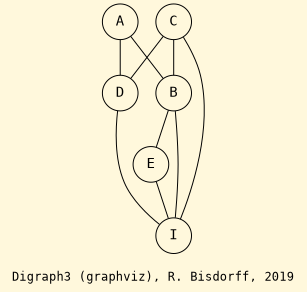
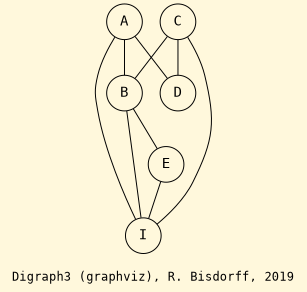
(121, 174) -> (102, 129)
